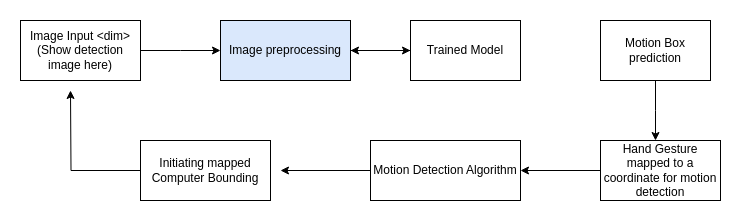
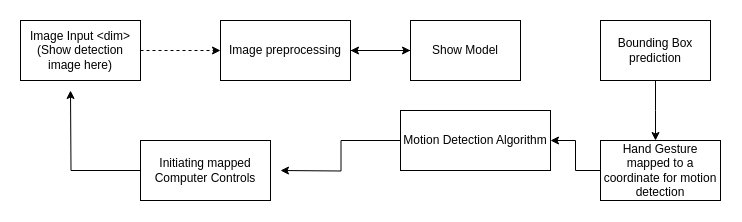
(178, 51) -> (178, 51)
(286, 51) -> (286, 51)
(466, 51) -> (466, 51)
(656, 51) -> (656, 51)
(206, 171) -> (206, 171)
(446, 171) -> (476, 141)
